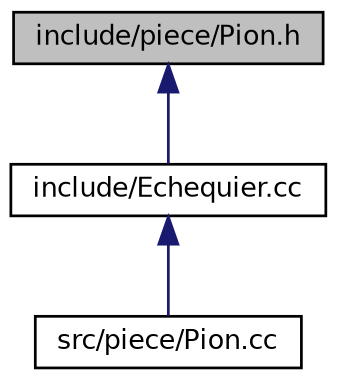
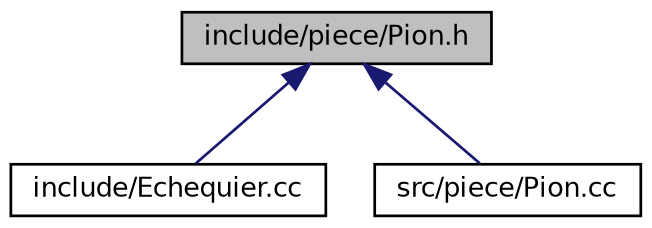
(168, 280) -> (433, 123)
